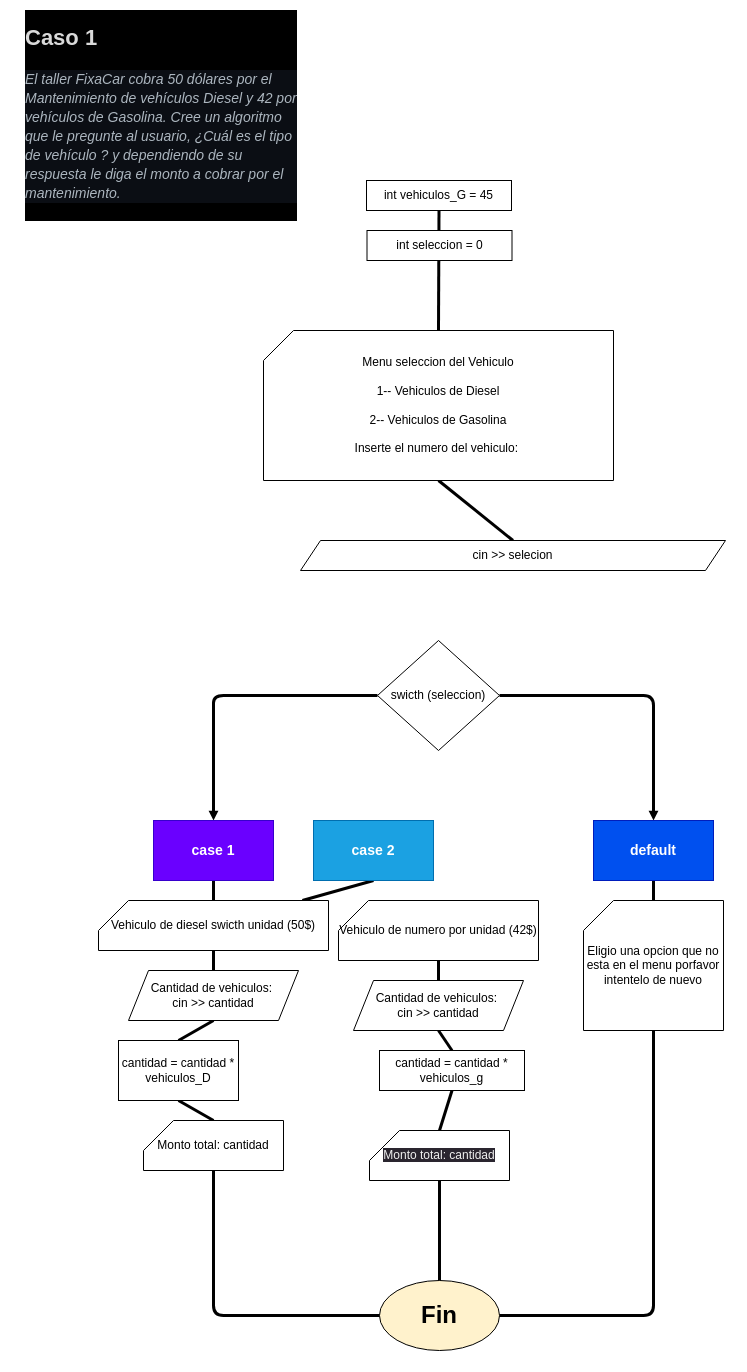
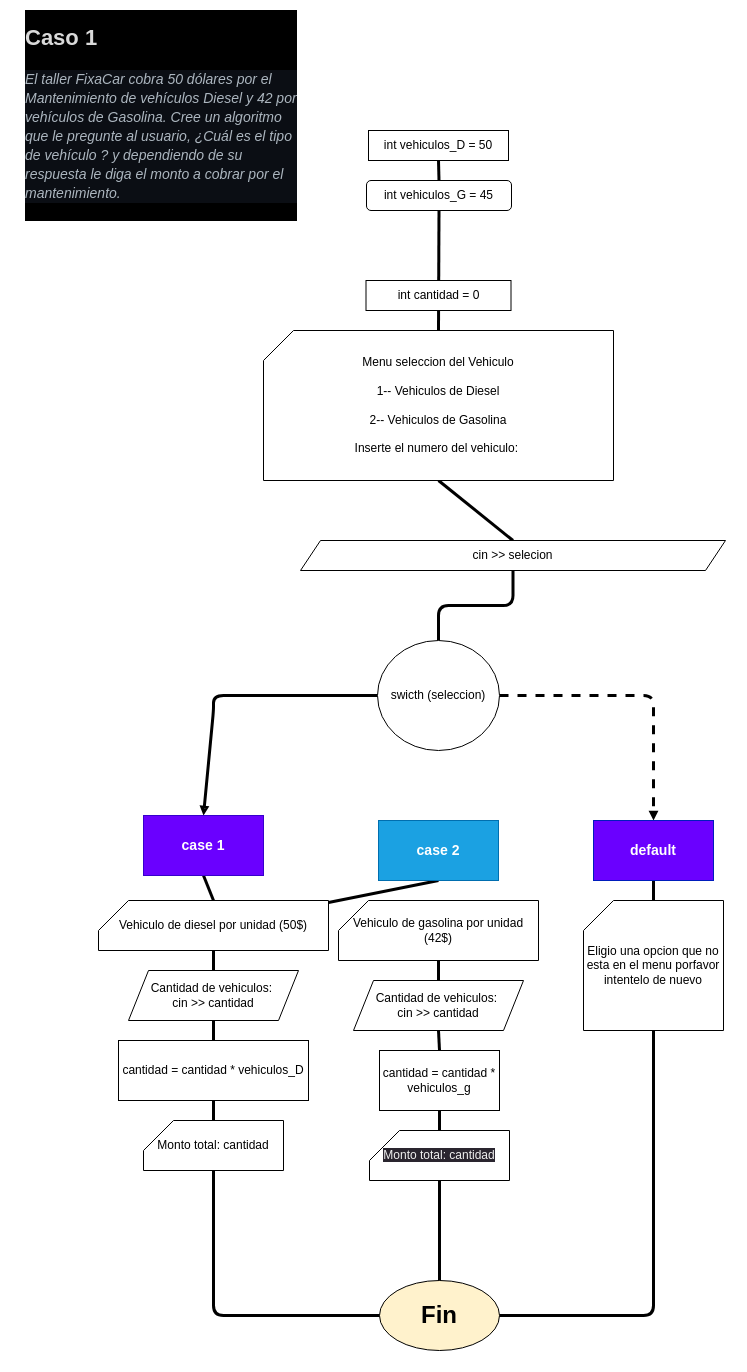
none -> (439, 146)
none -> (439, 171)
(439, 196) -> (439, 196)
(440, 246) -> none
none -> (439, 296)
none -> (476, 606)
(439, 696) -> (439, 696)
(627, 696) -> (627, 696)
(214, 851) -> (204, 846)
(374, 851) -> (439, 851)
(654, 851) -> (654, 851)
(214, 926) -> (214, 926)
(439, 931) -> (439, 931)
(179, 1071) -> (214, 1071)
(452, 1071) -> (440, 1081)
